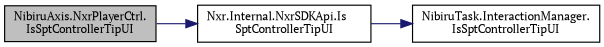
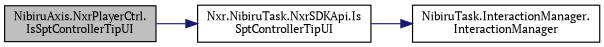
(284, 24) -> (284, 24)
(506, 24) -> (506, 24)
